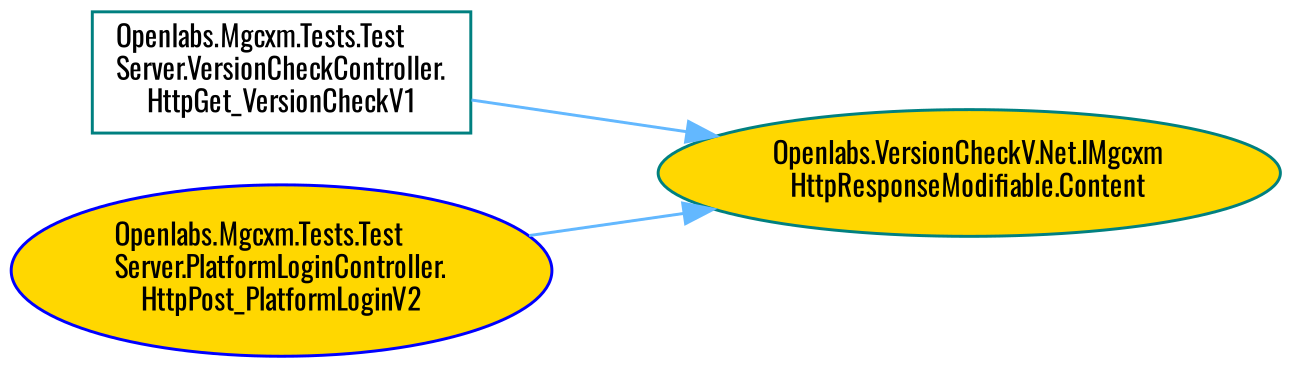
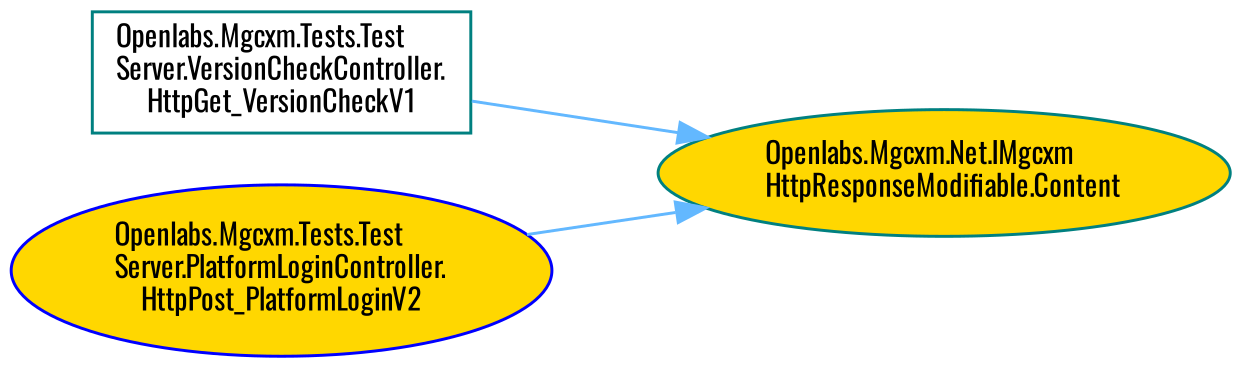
(969, 173) -> (944, 173)
